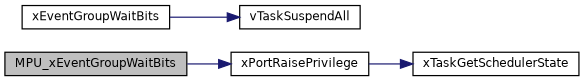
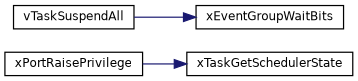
(198, 17) -> (159, 17)
(96, 64) -> none
